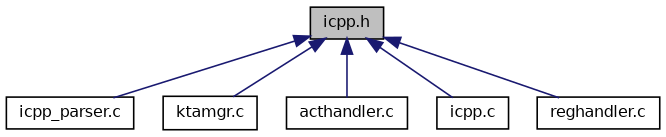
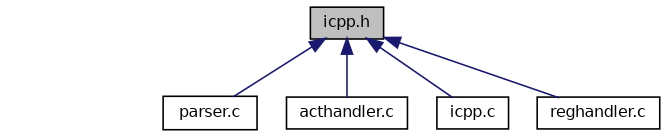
(70, 113) -> none
(210, 113) -> (210, 113)
